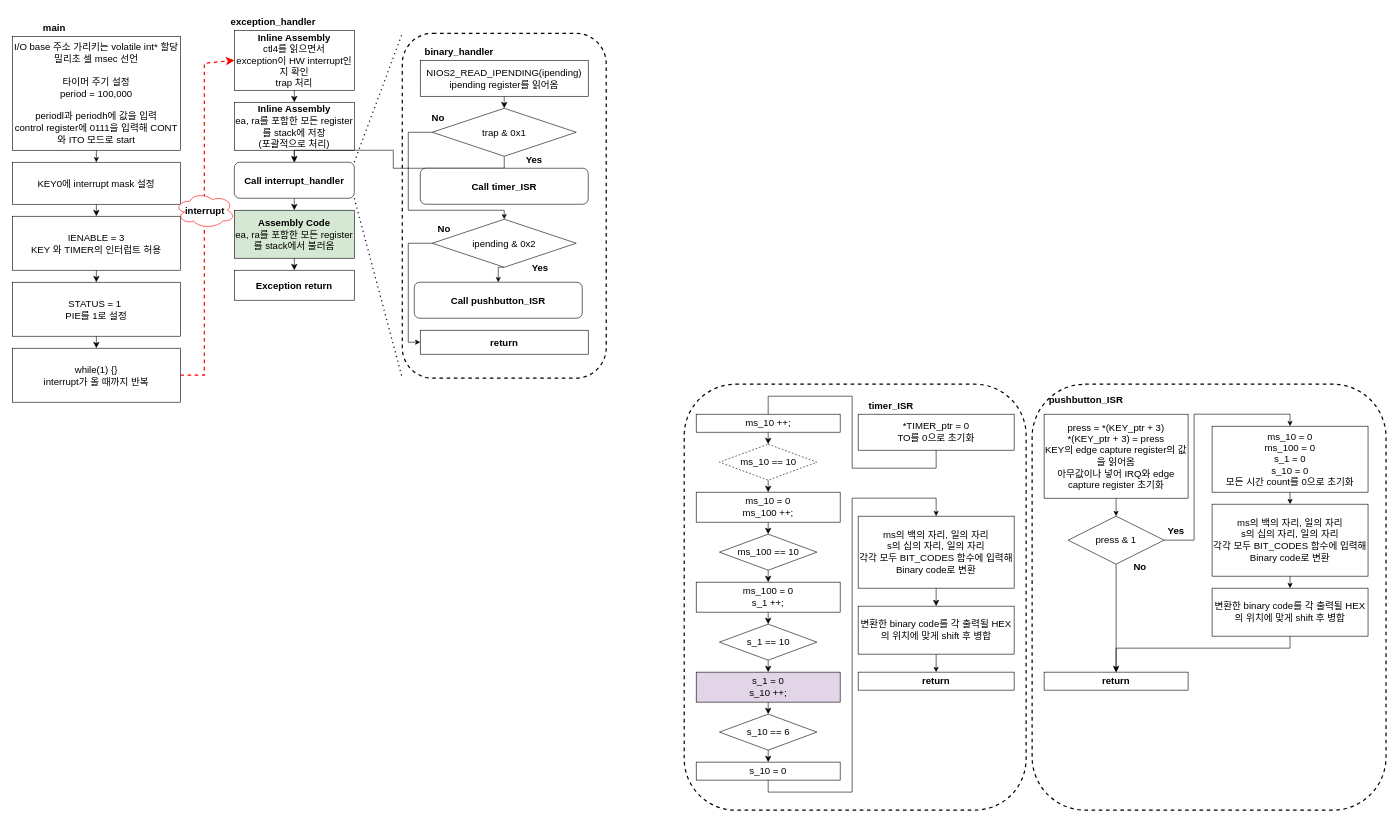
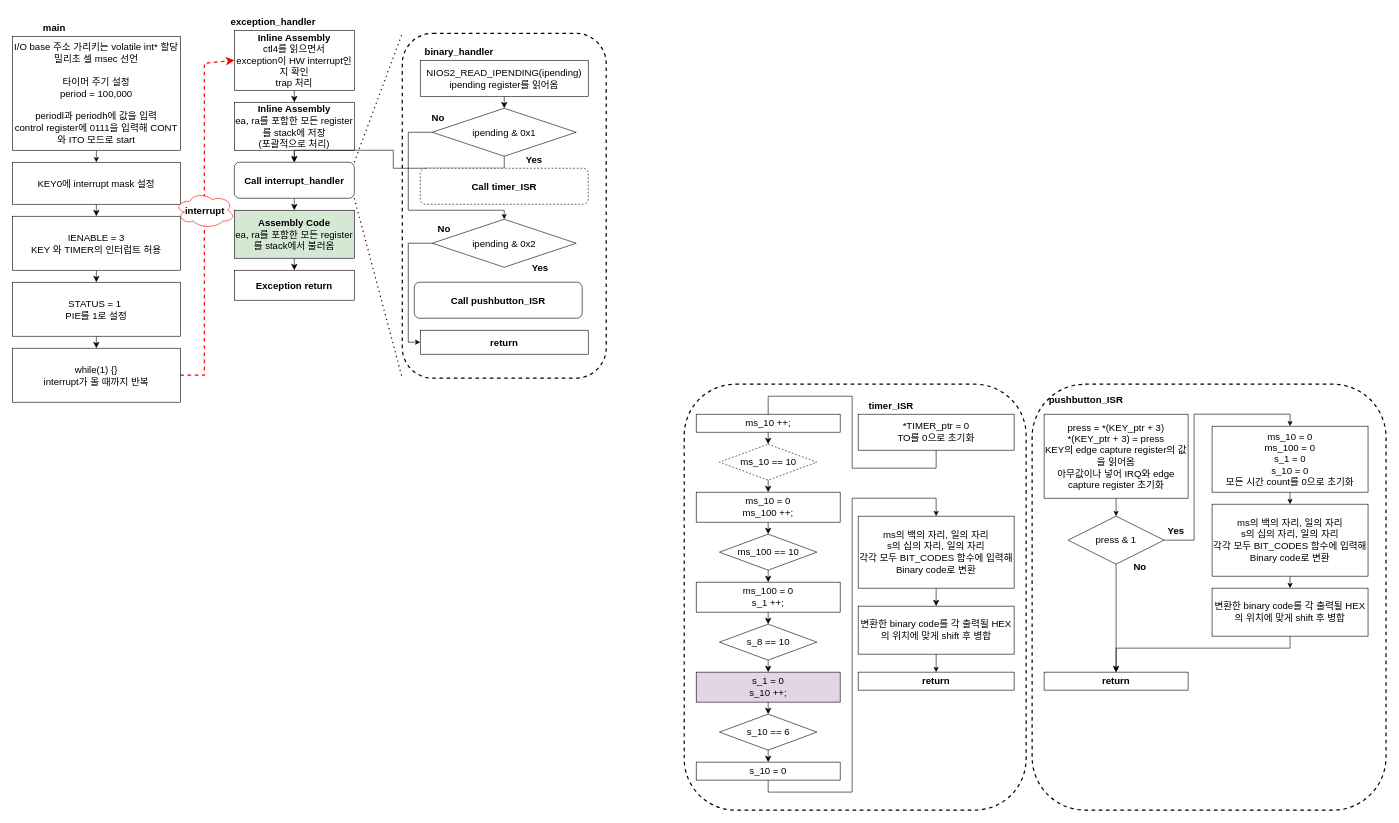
(504, 132) -> (504, 132)
(504, 186) -> (504, 186)
(498, 269) -> none
(769, 642) -> (769, 642)
